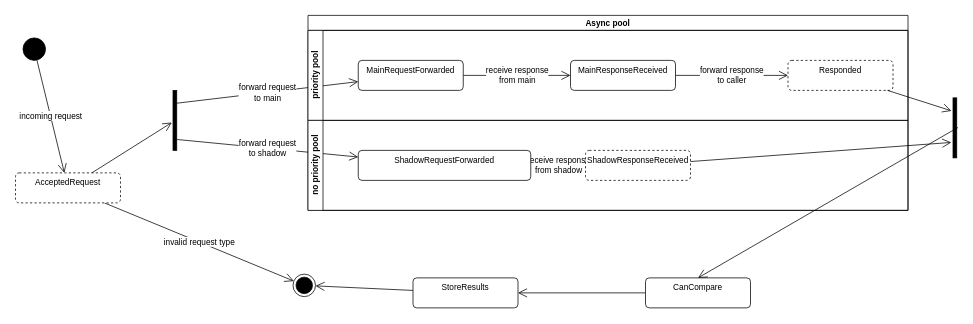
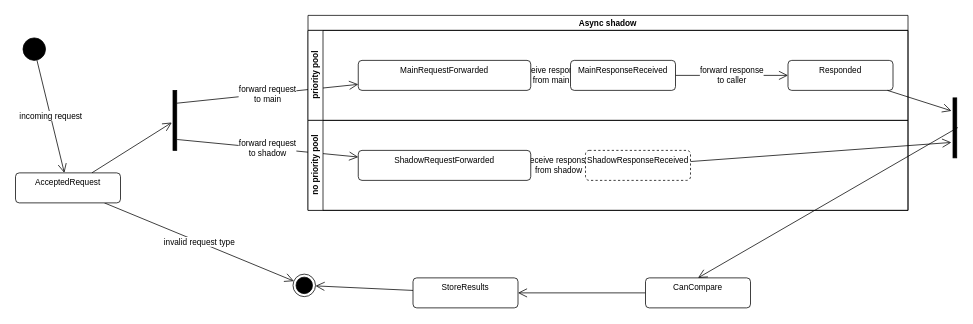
(608, 23) -> (608, 23)
(411, 75) -> (444, 75)
(840, 75) -> (840, 75)
(68, 188) -> (68, 188)
